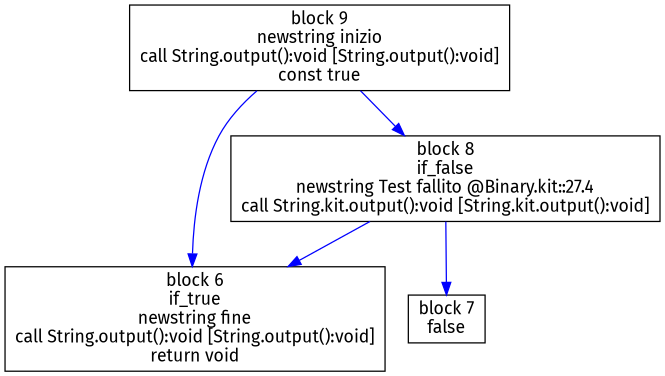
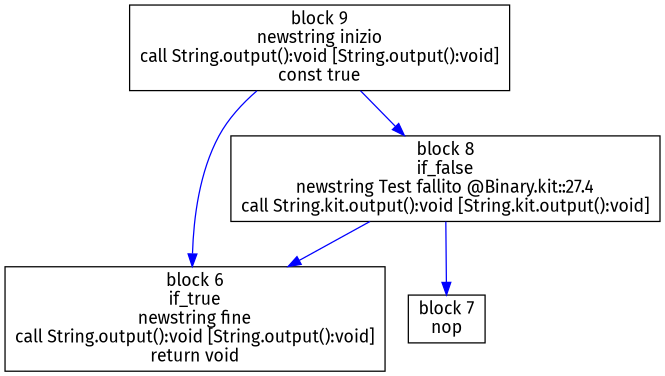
(447, 319) -> (447, 319)
